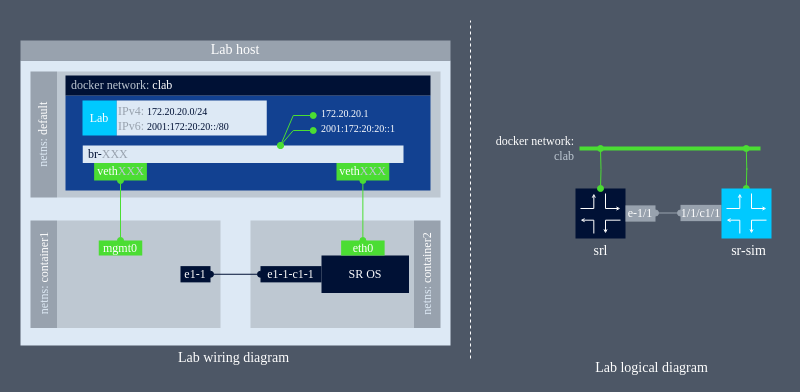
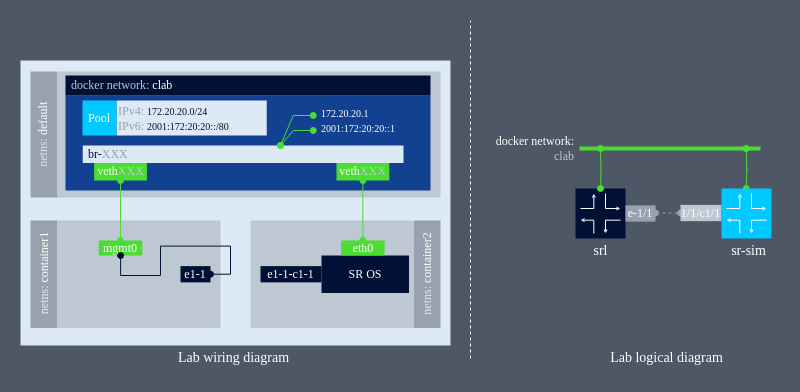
(236, 51) -> none
(100, 119) -> (100, 119)
(667, 213) -> (667, 213)
(701, 213) -> (701, 213)
(243, 274) -> (169, 246)
(652, 368) -> (667, 358)
